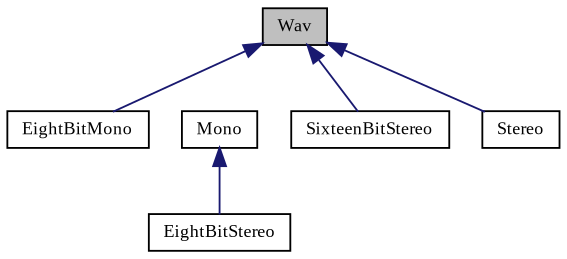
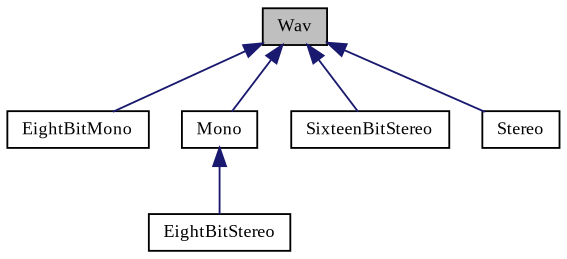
none -> (251, 86)
